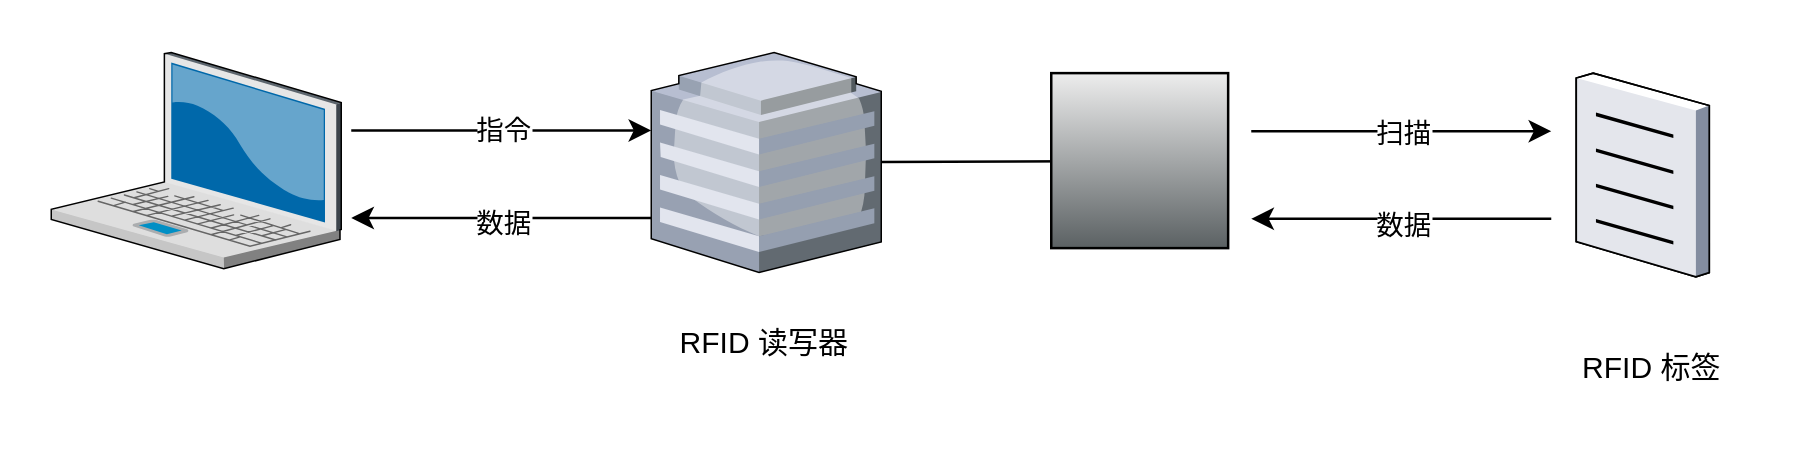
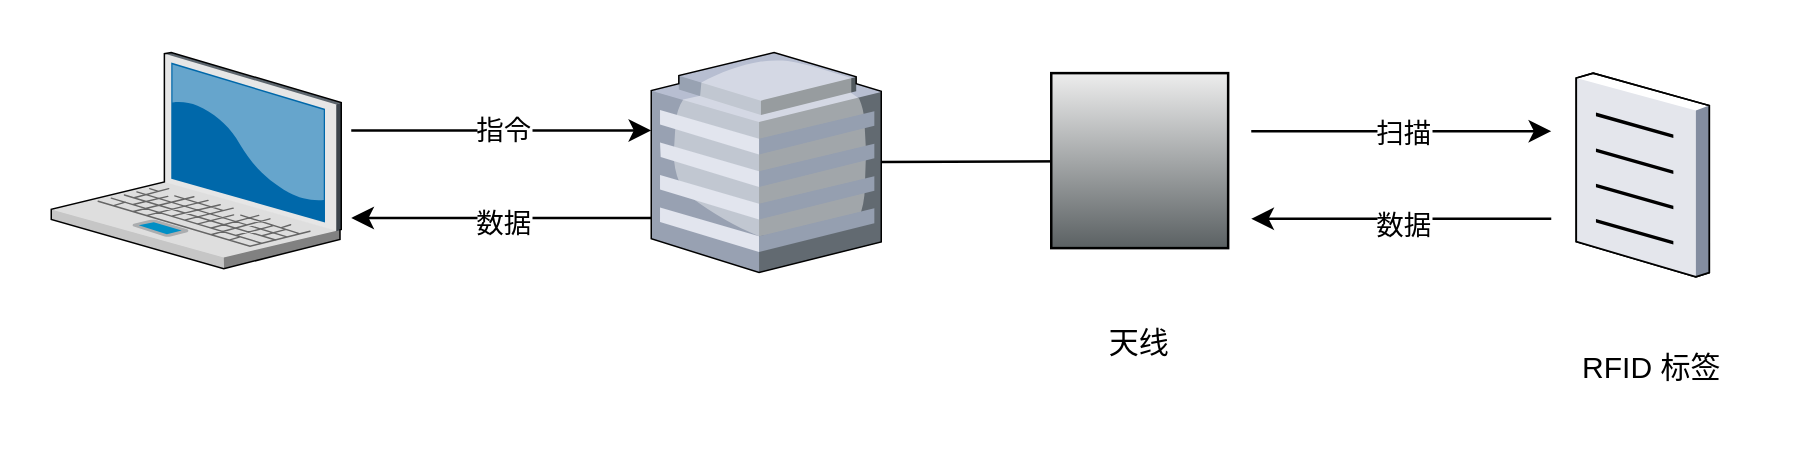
(764, 344) -> none
none -> (1140, 344)
